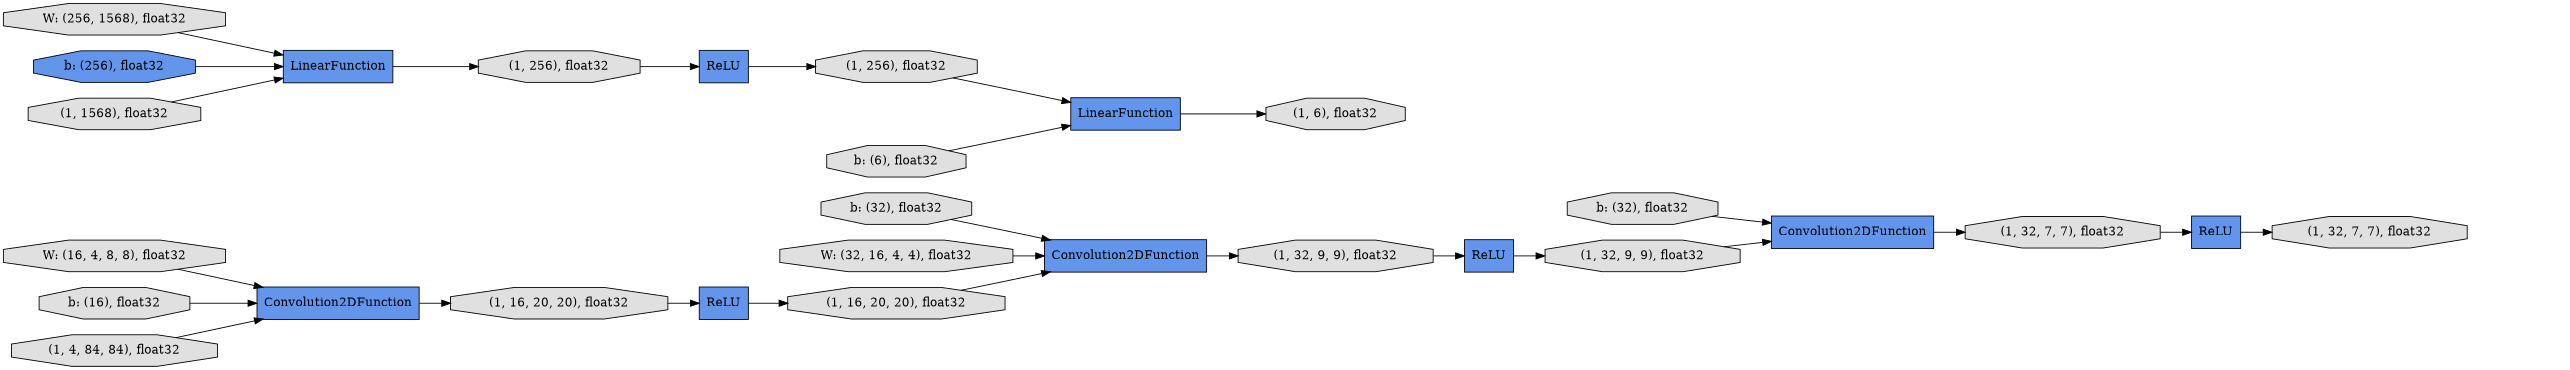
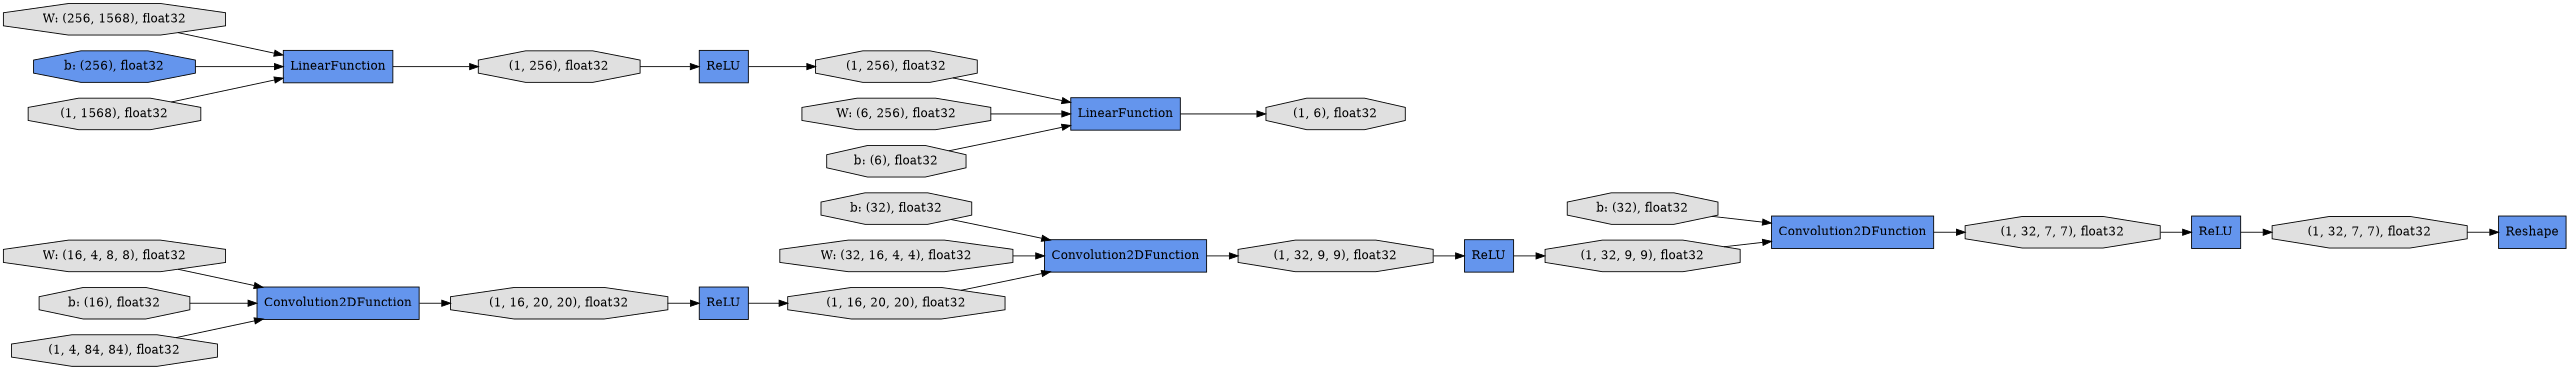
none -> (896, 114)
none -> (2532, 232)
